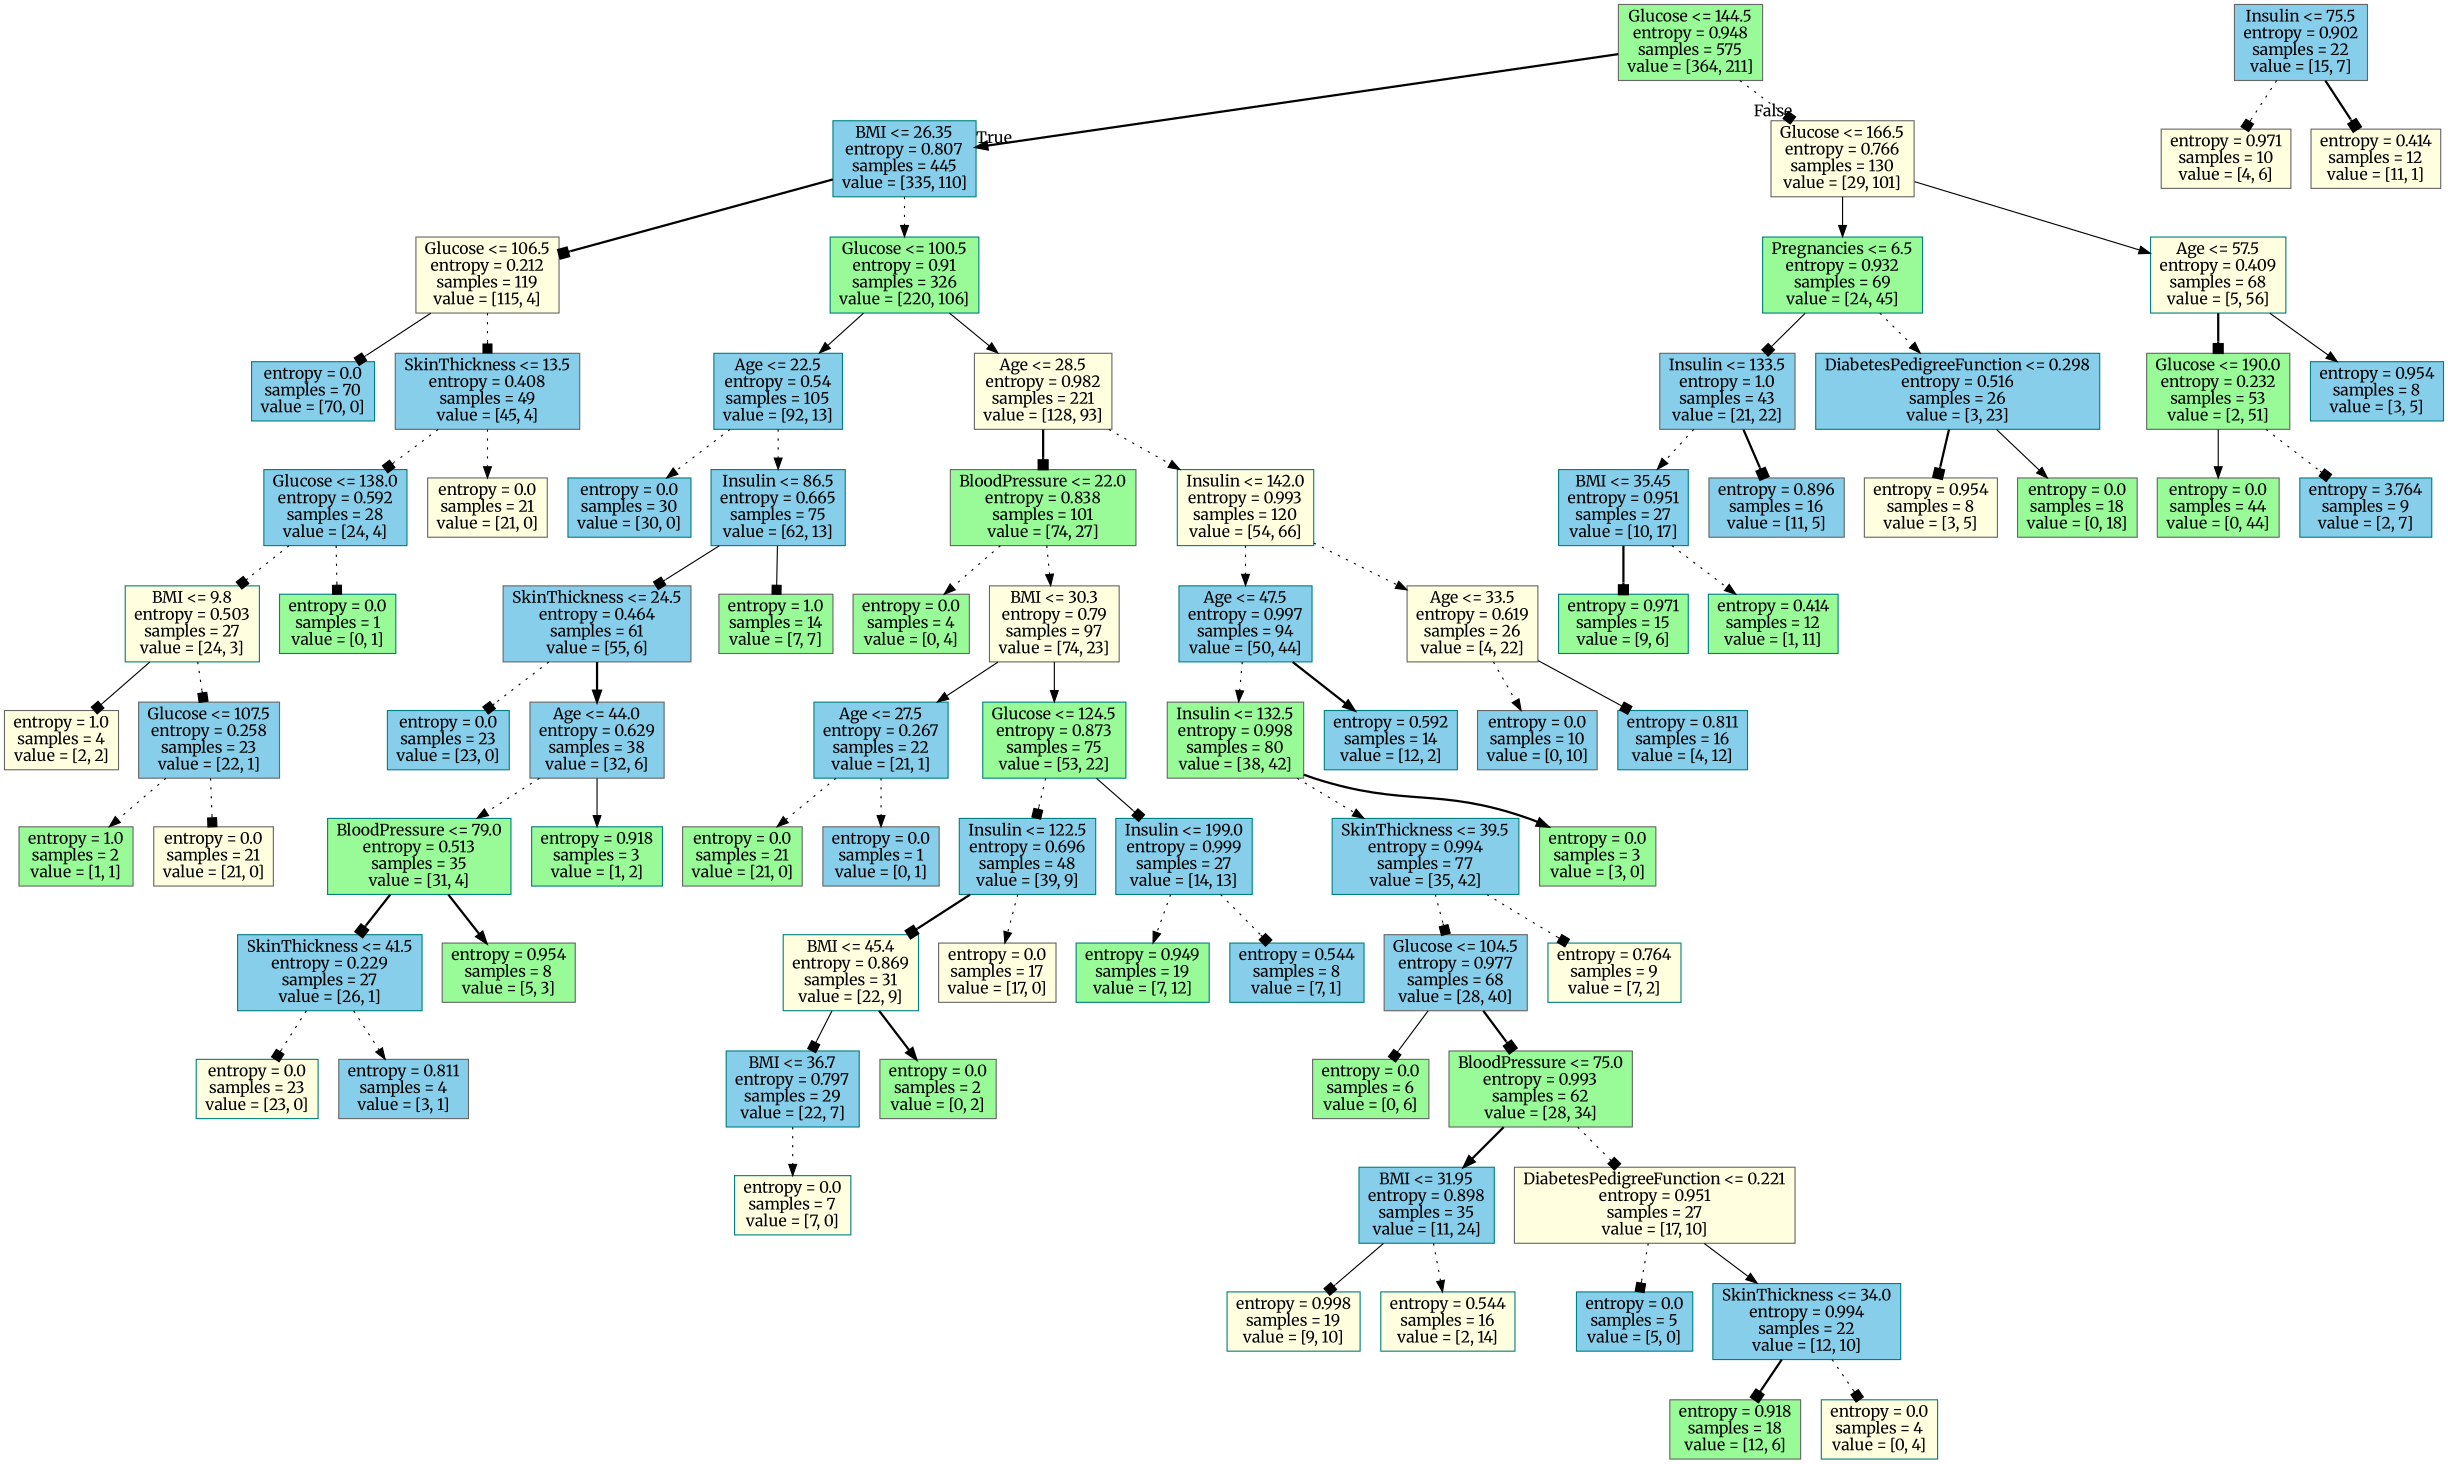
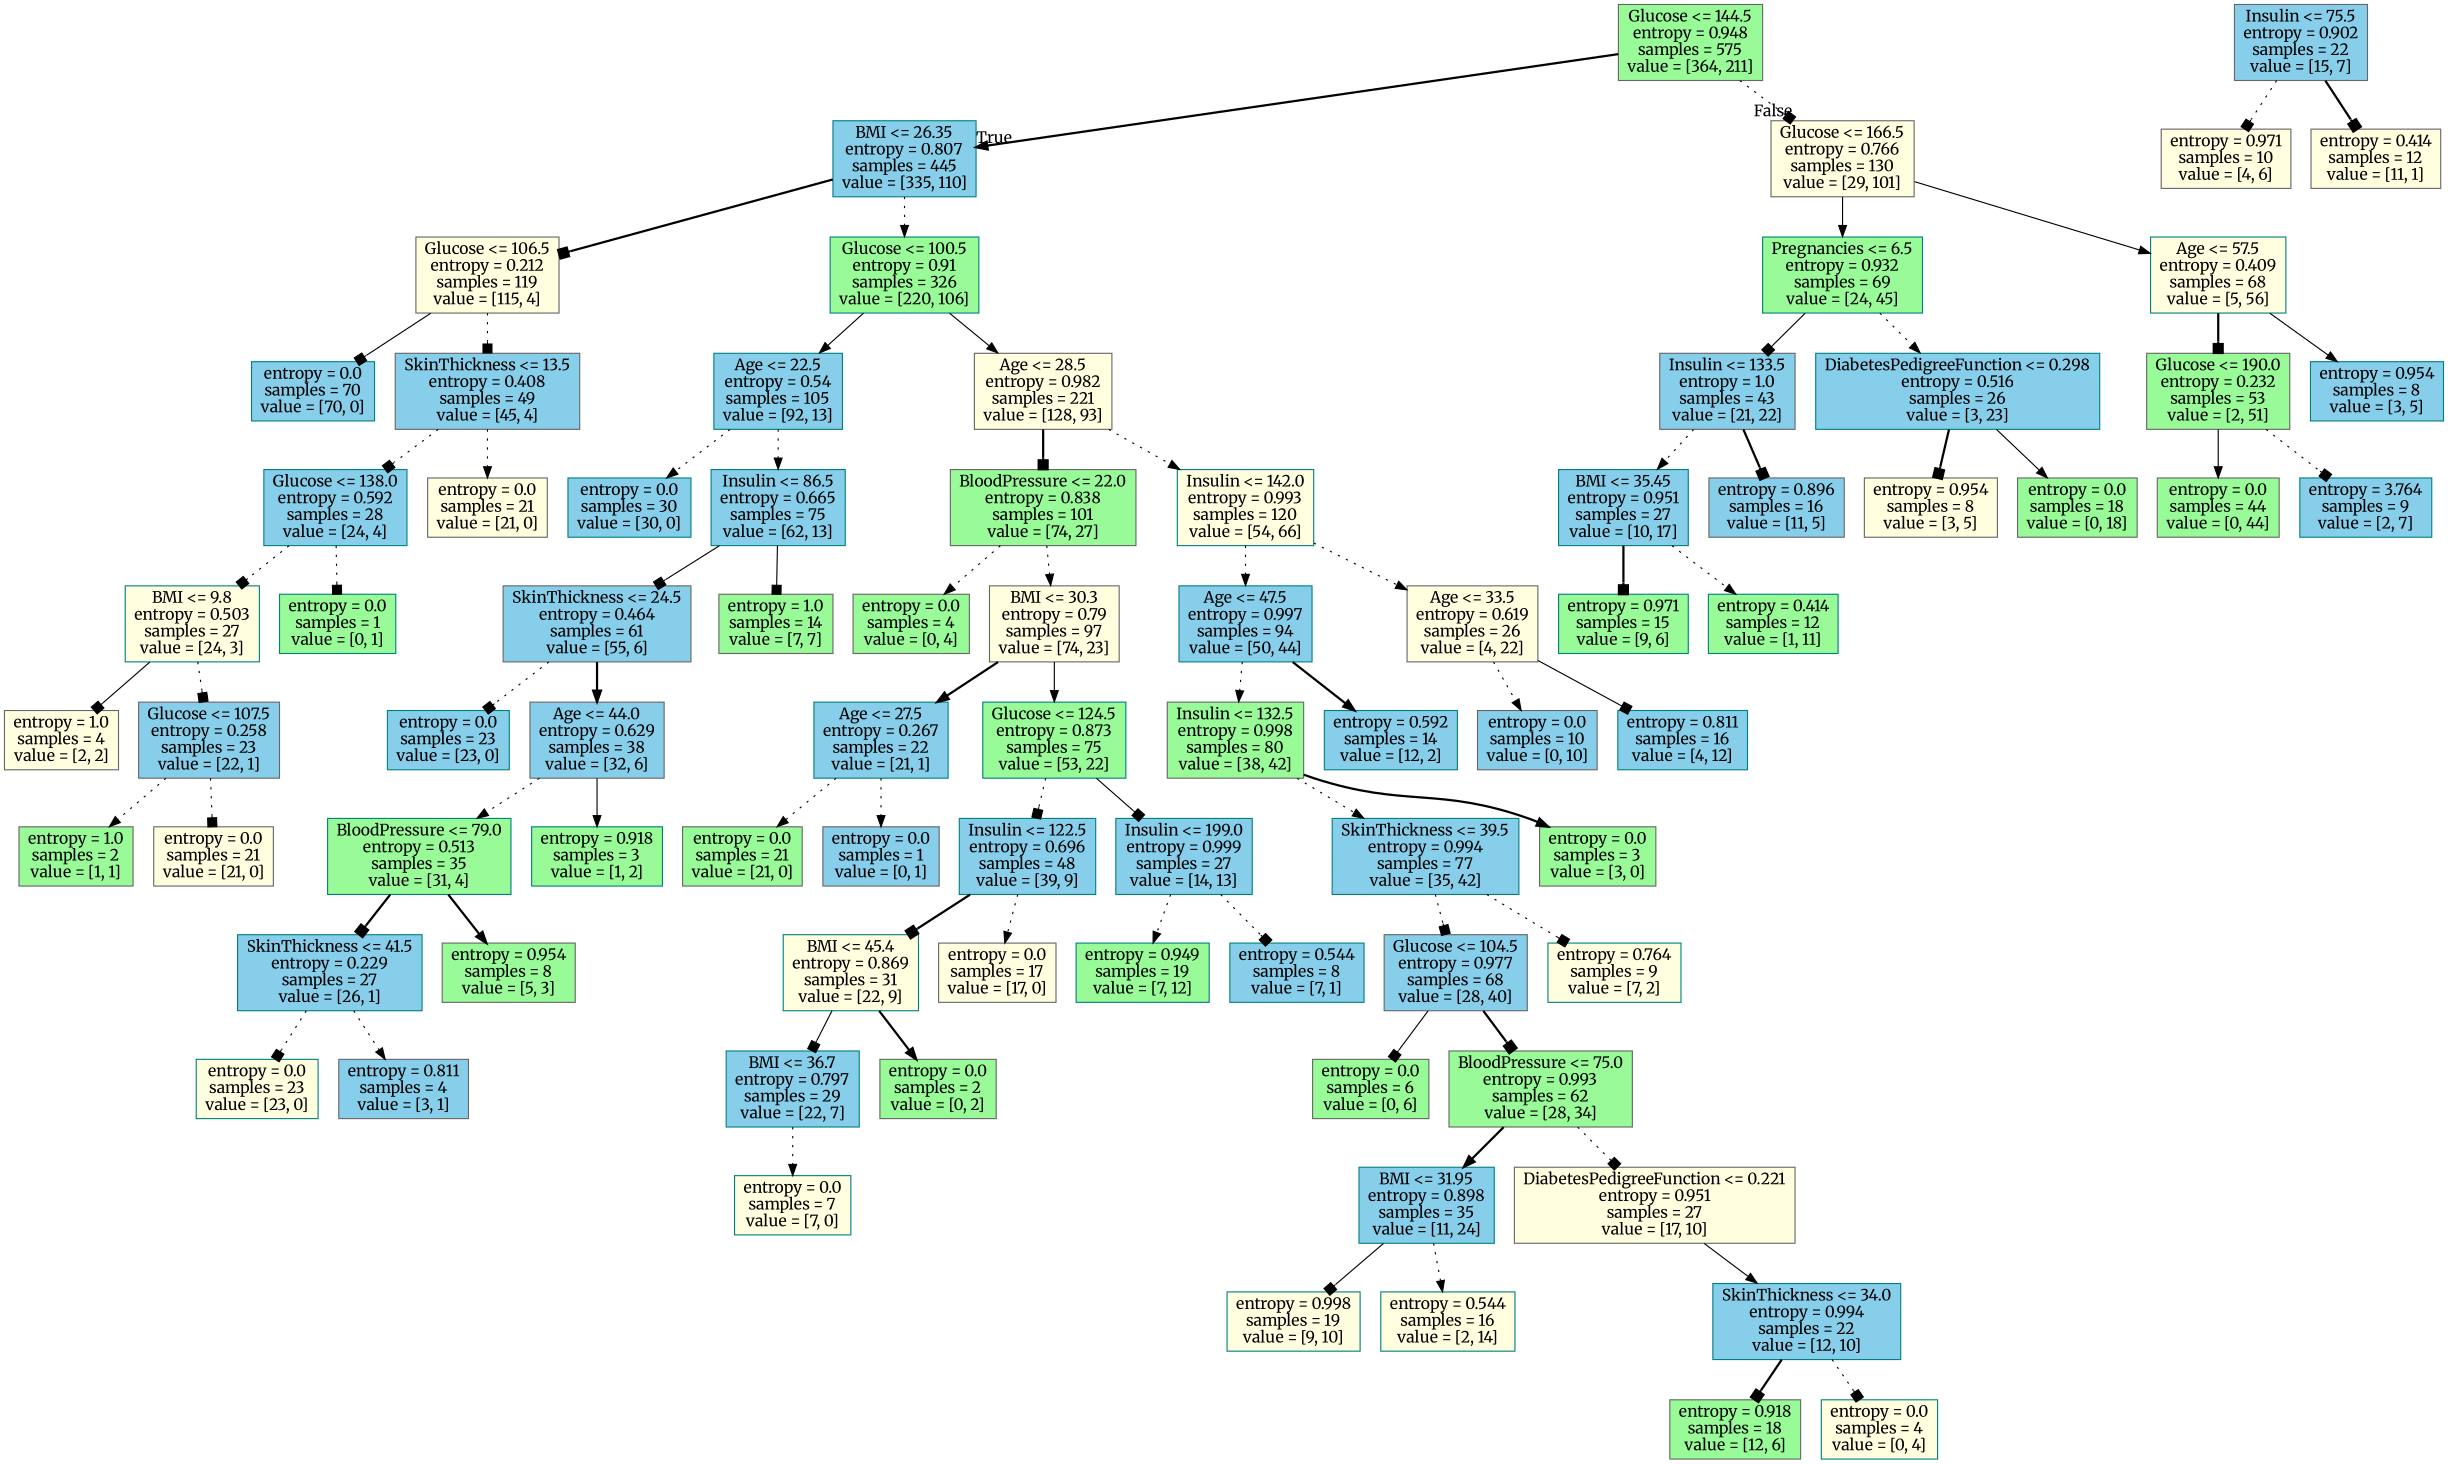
(973, 679) -> (973, 679)
(1635, 1322) -> none
